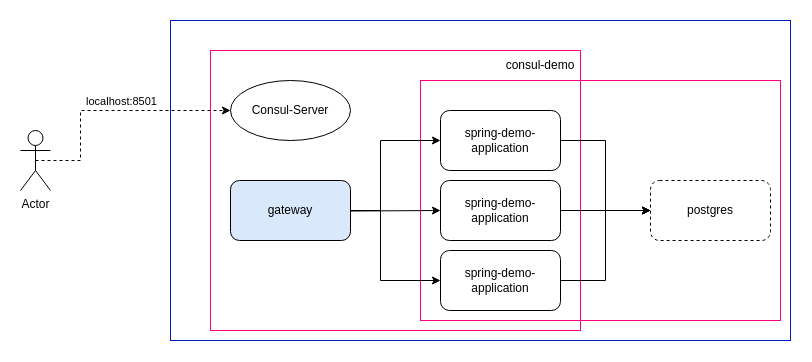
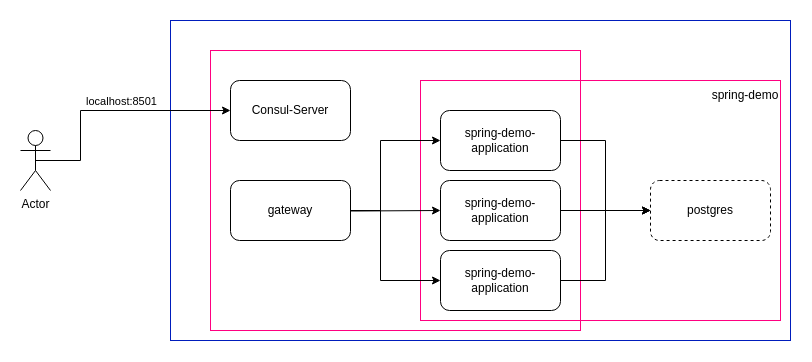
(541, 66) -> none
none -> (746, 96)
(106, 111) -> (106, 111)
(291, 111) -> (291, 111)
(291, 211) -> (291, 211)
